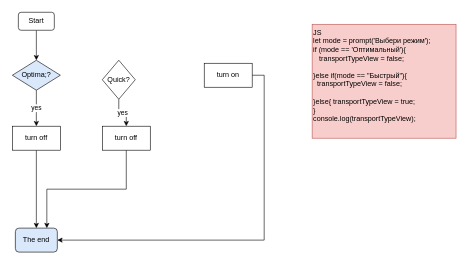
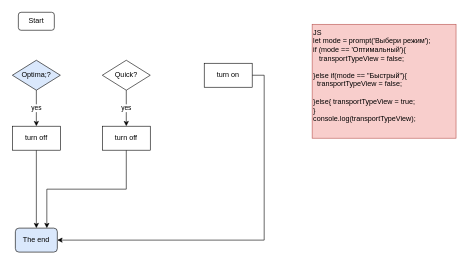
(36, 43) -> none
(119, 80) -> (126, 75)
